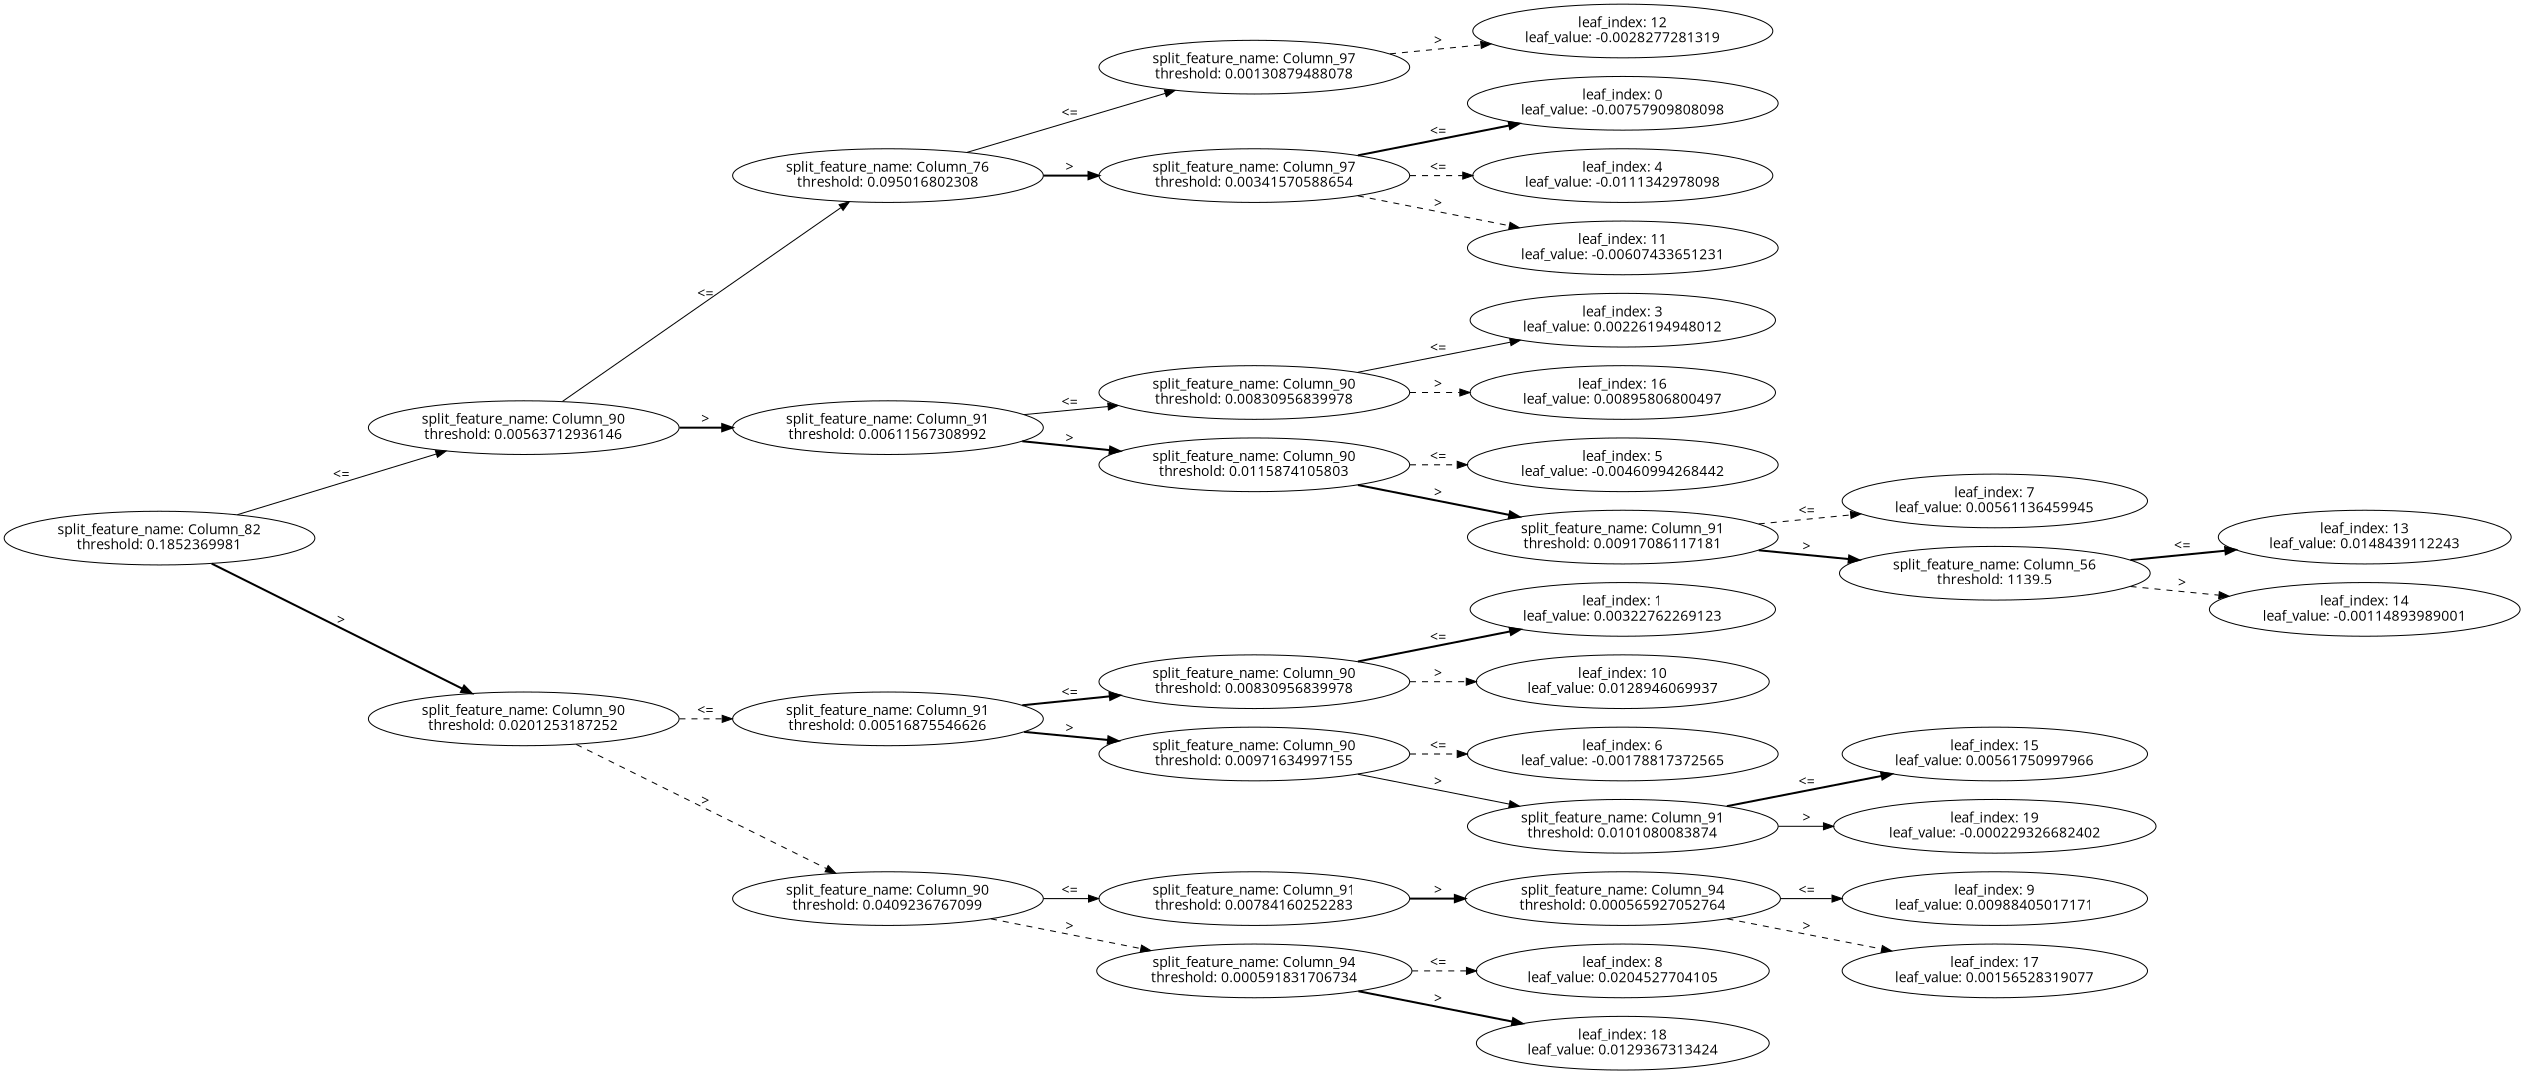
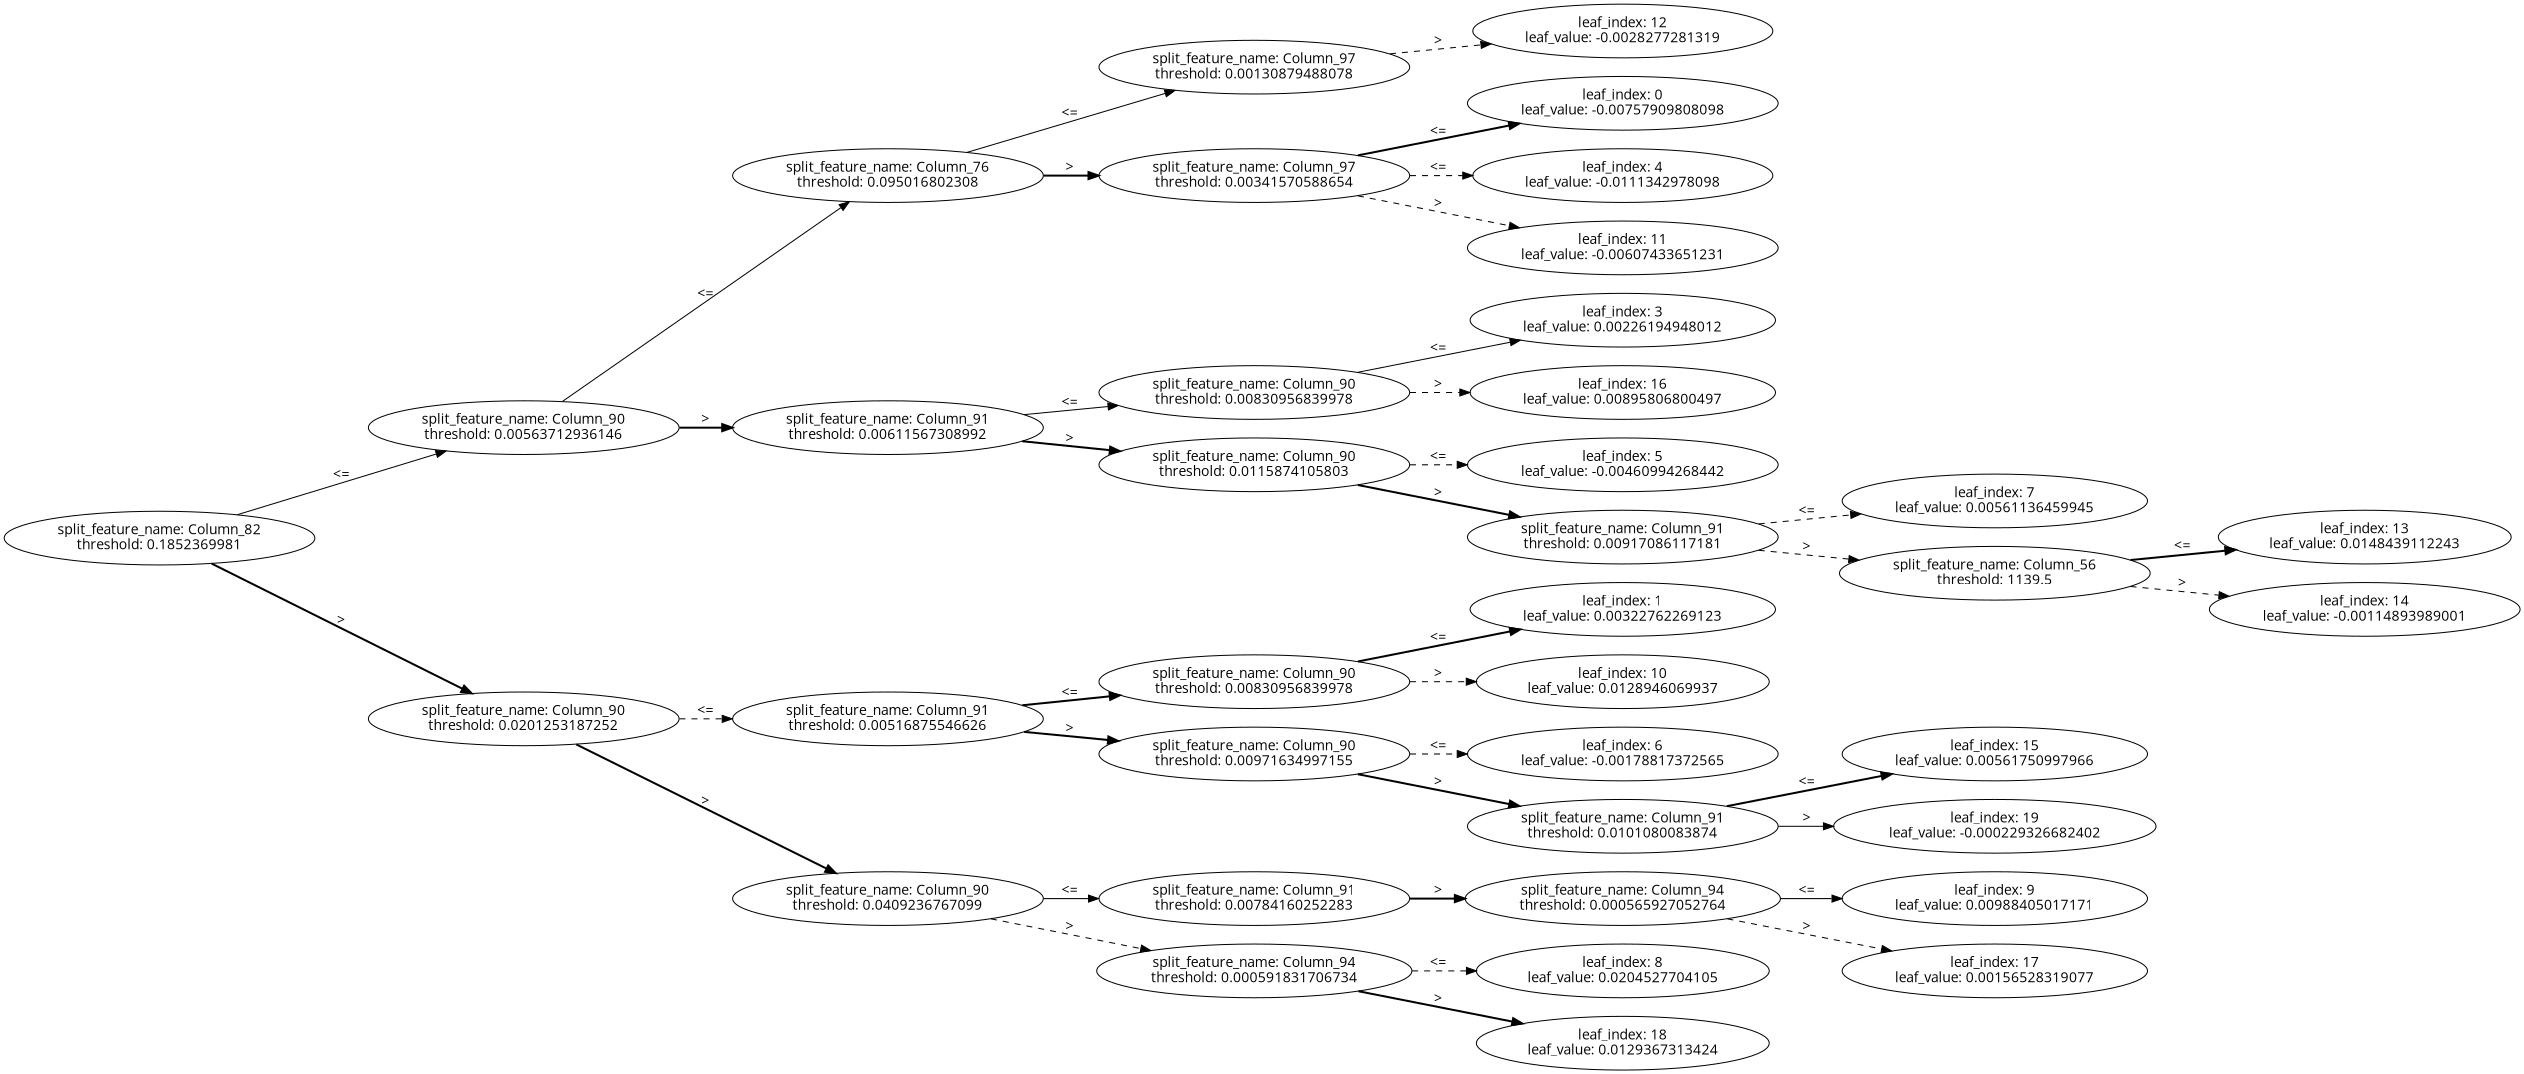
(1804, 555) -> (1804, 555)
(1434, 789) -> (1434, 789)
(701, 806) -> (701, 806)
